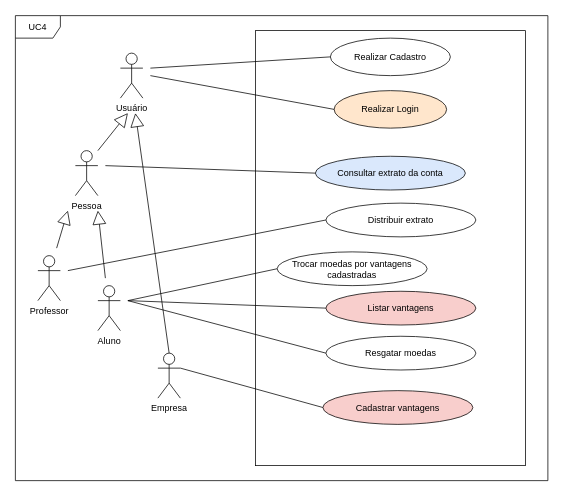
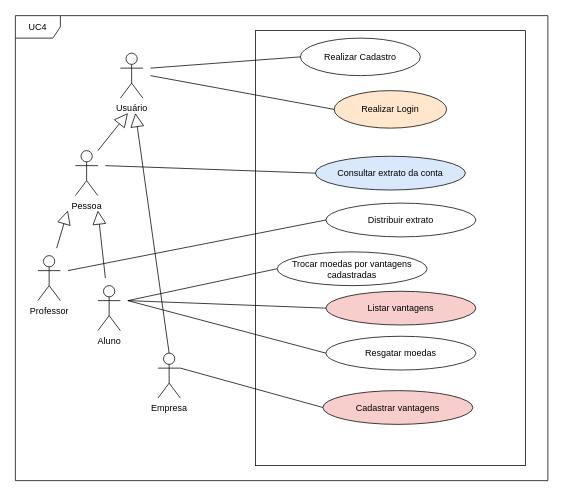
(390, 57) -> (360, 57)
